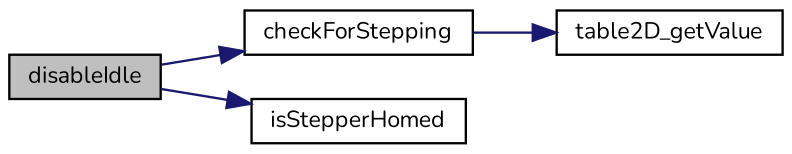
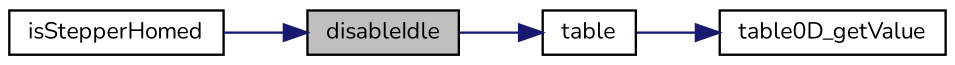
(359, 33) -> (589, 33)
(670, 33) -> (833, 33)
(194, 94) -> (254, 33)
